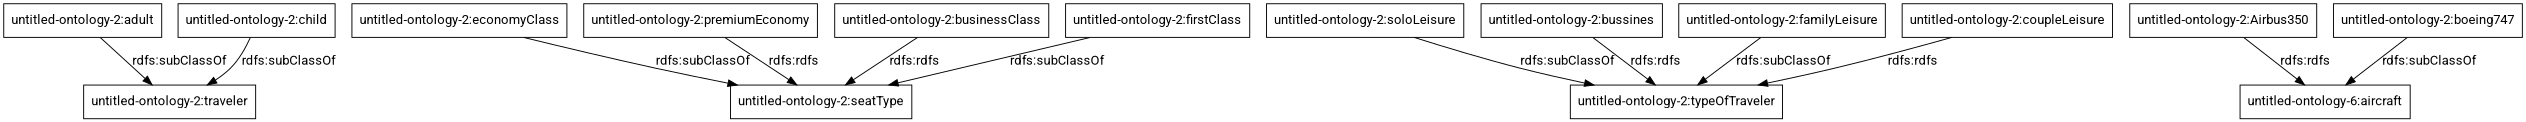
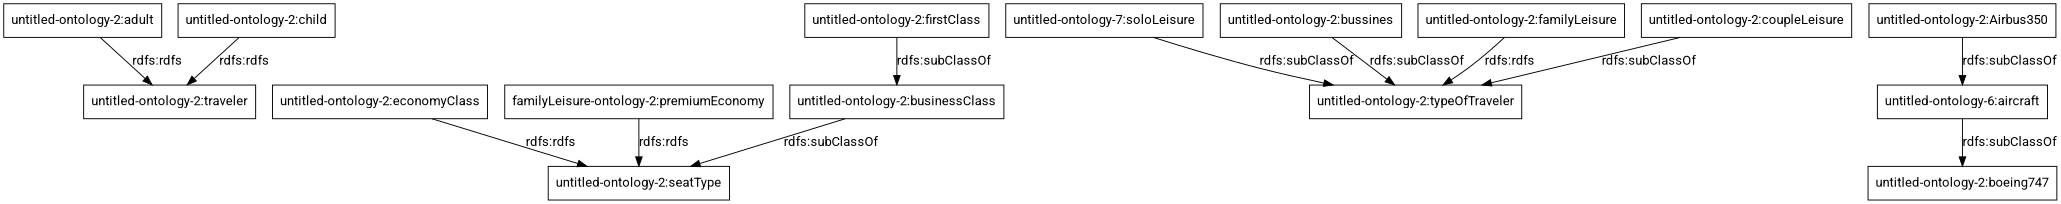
(701, 21) -> (639, 102)
(1365, 21) -> (1104, 21)
(2380, 58) -> (1962, 138)
(994, 60) -> (897, 57)
(179, 61) -> (158, 61)
(289, 61) -> (244, 61)
(703, 61) -> (551, 143)
(915, 61) -> (831, 143)
(1656, 61) -> (1417, 61)
(1783, 61) -> (1510, 61)
(1913, 61) -> (1649, 61)
(2305, 61) -> (2010, 61)
